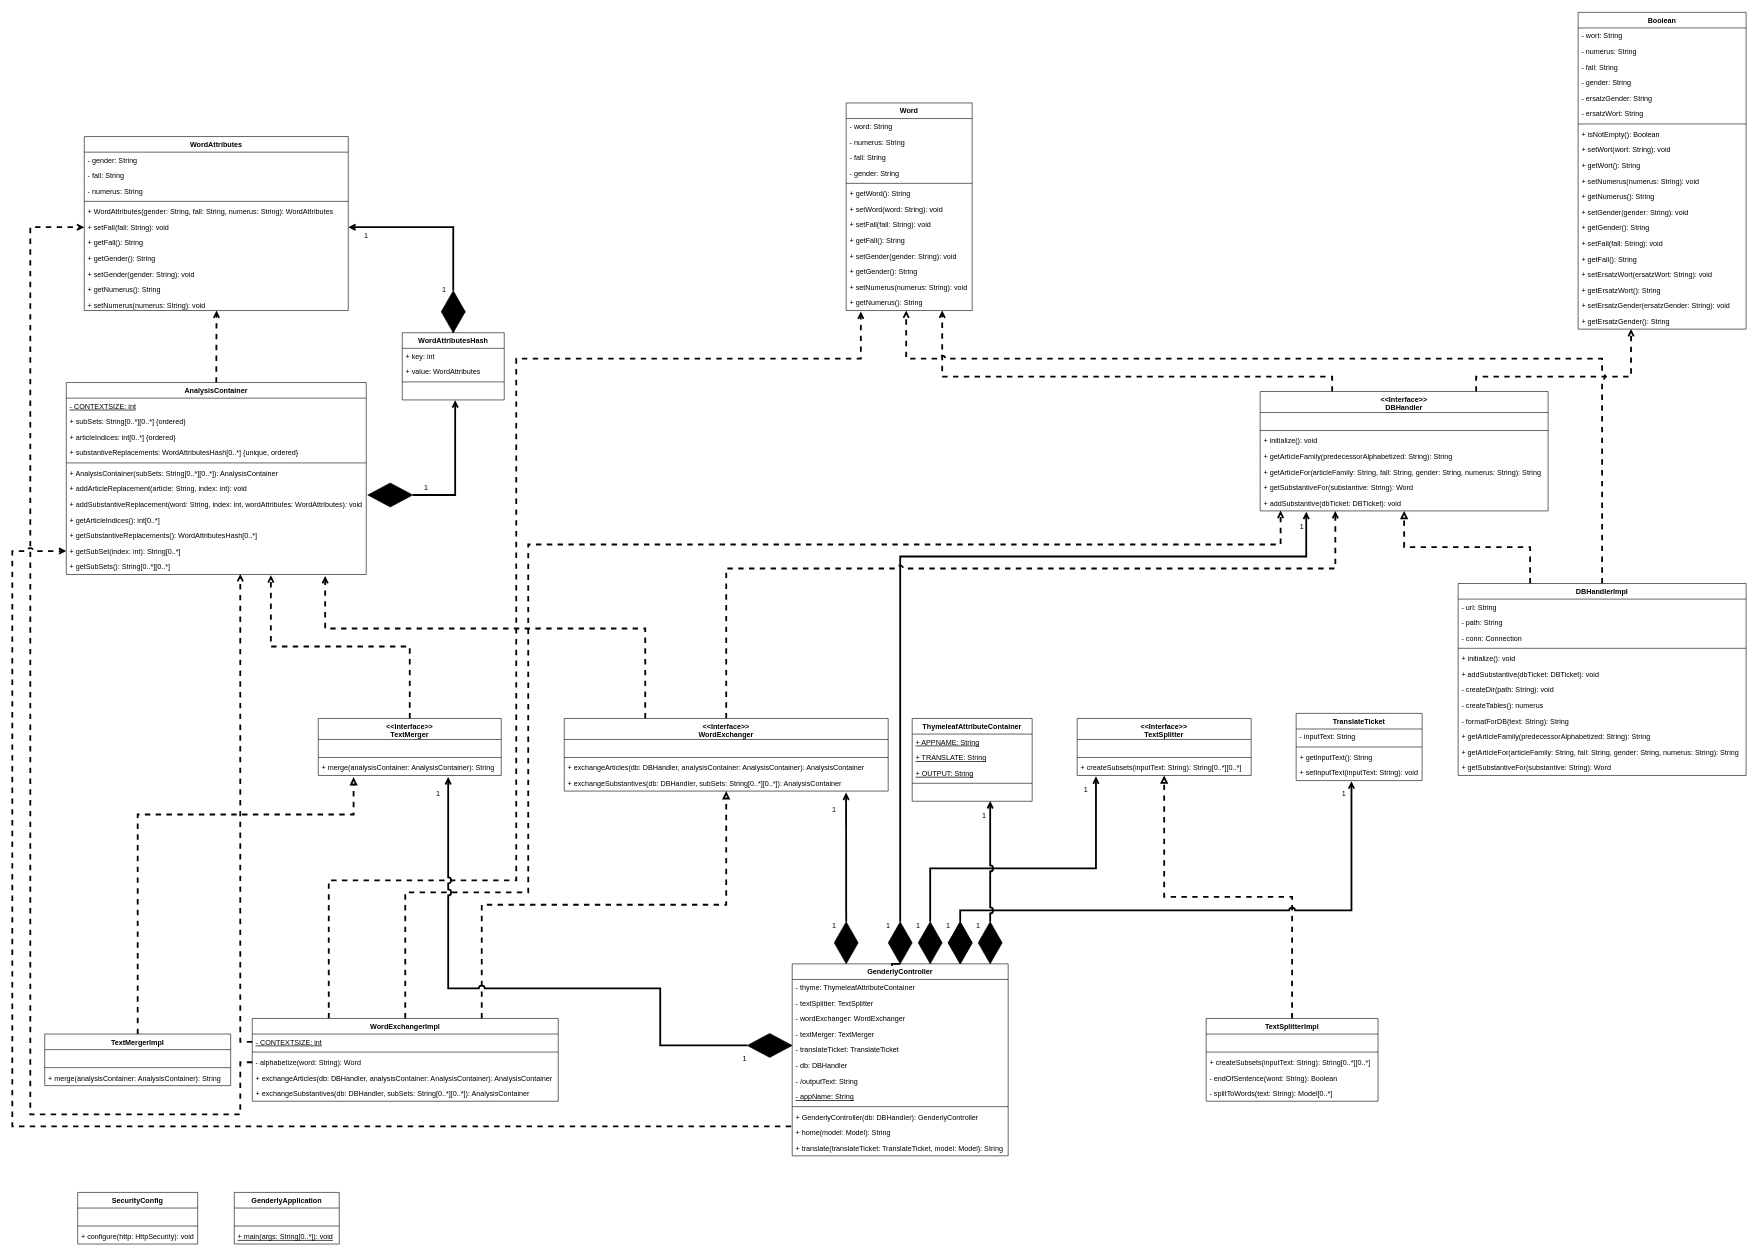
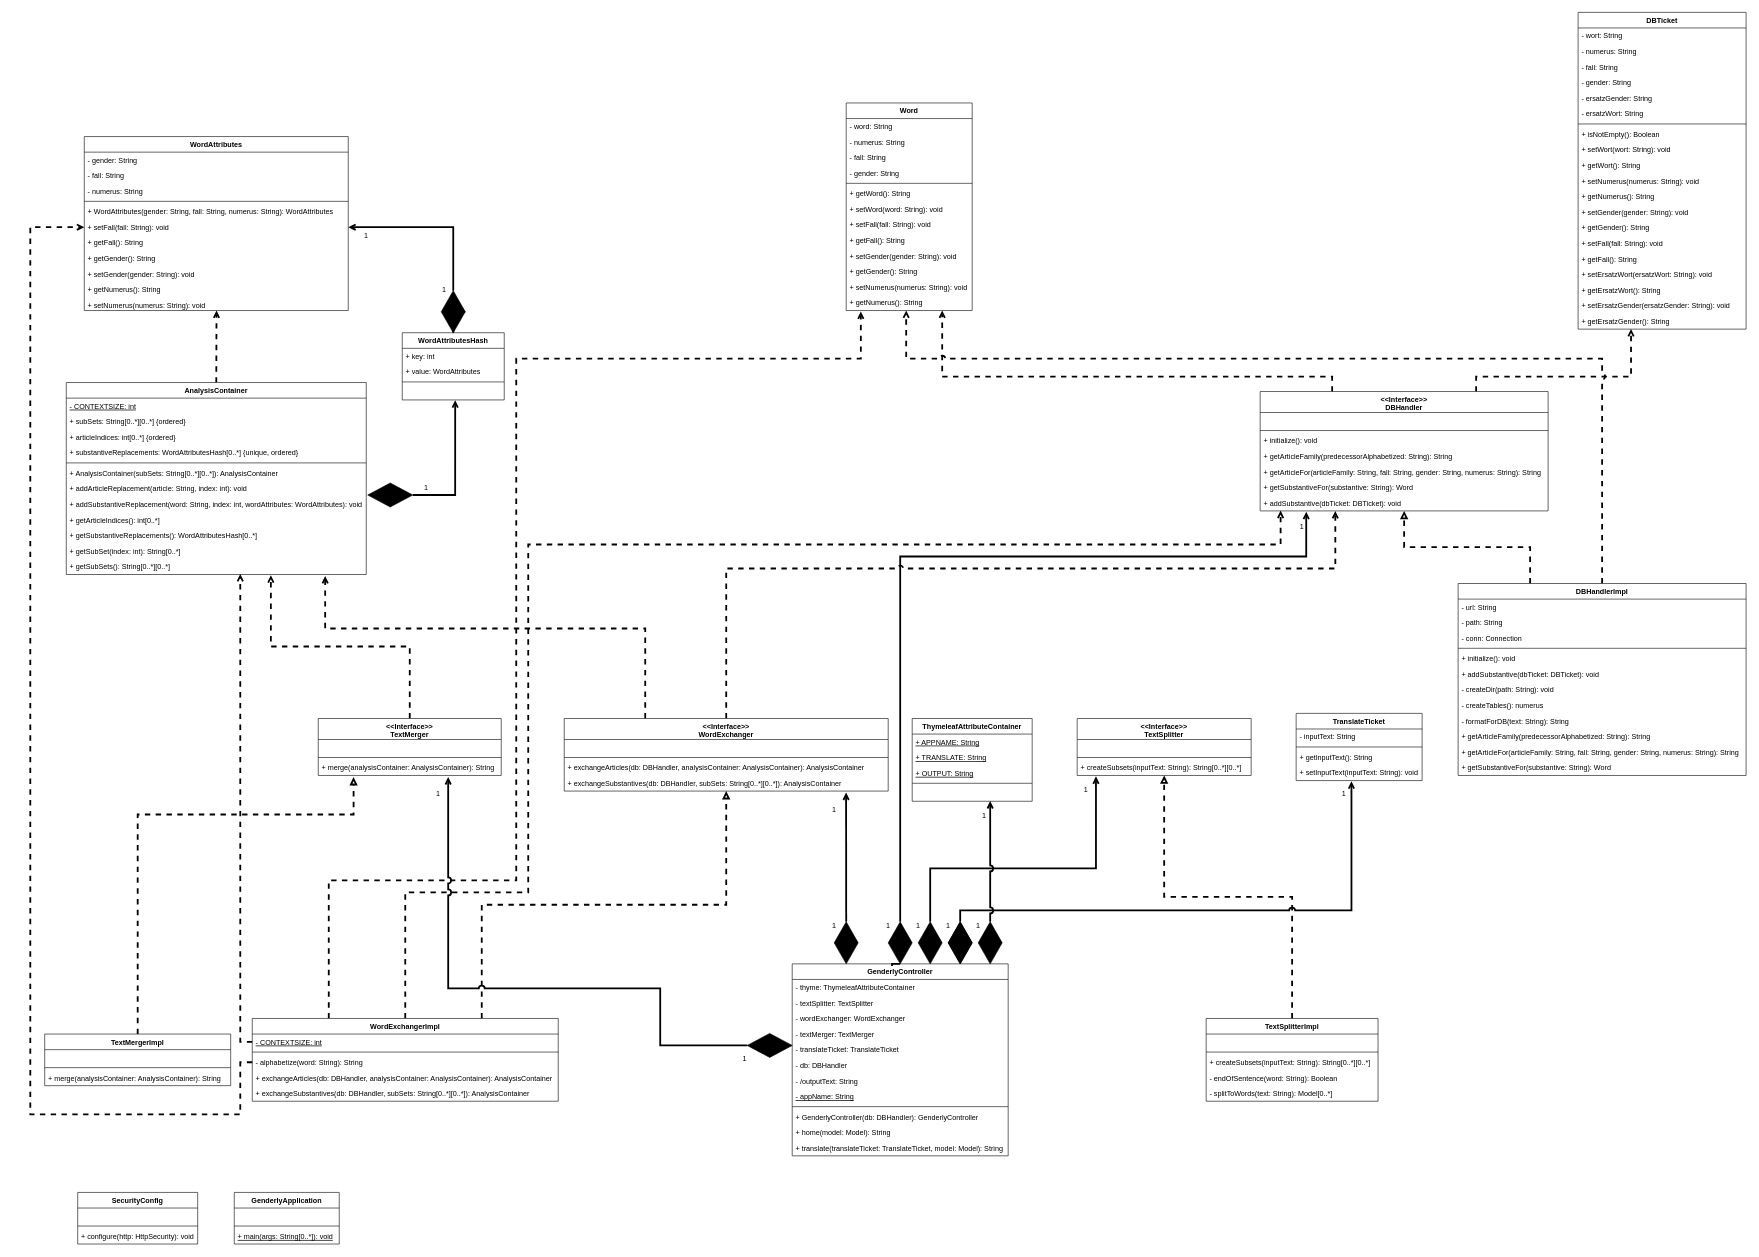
(1662, 20) -> (1662, 20)
(315, 1063) -> (318, 1063)
(86, 1126) -> none
